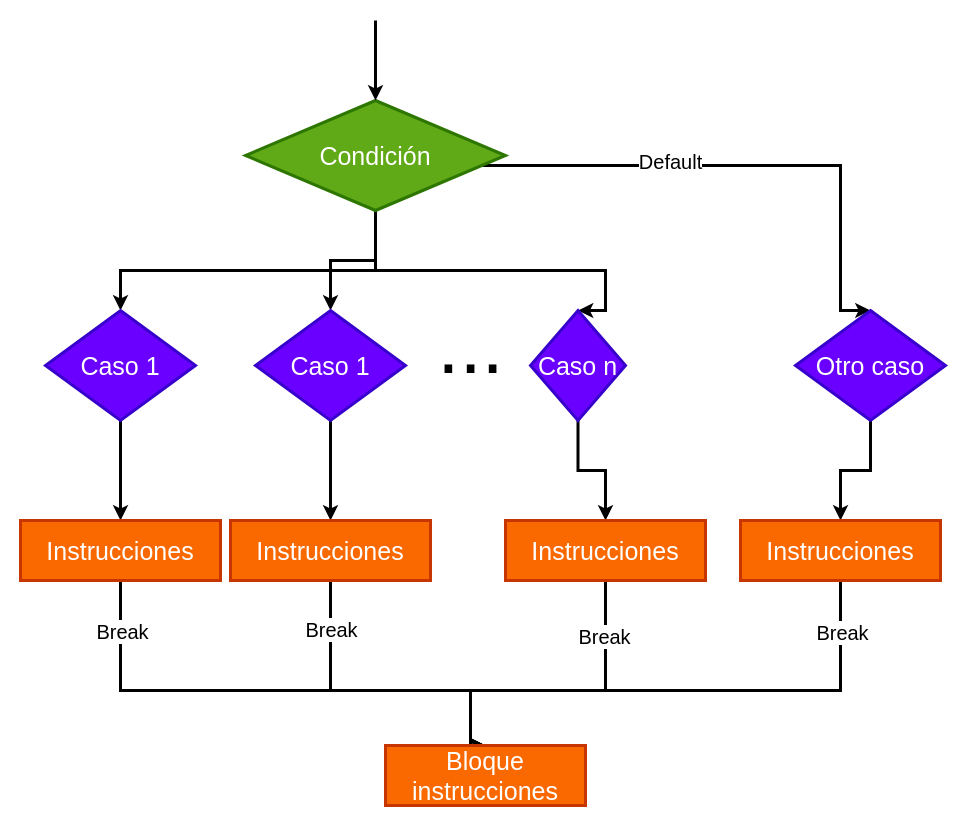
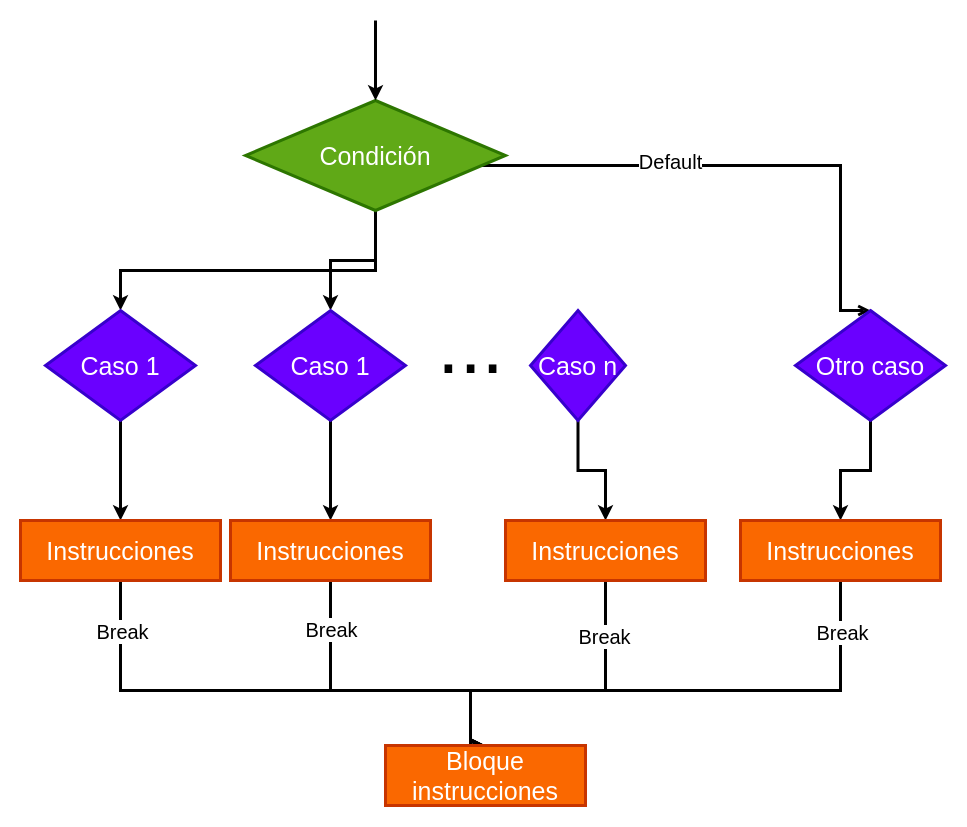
(520, 271) -> none
(858, 311) -> (858, 311)
